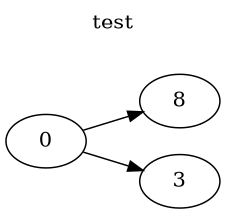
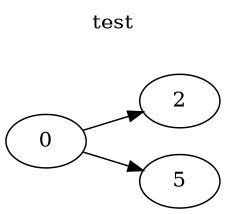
(180, 101) -> (180, 101)
(180, 181) -> (180, 181)
